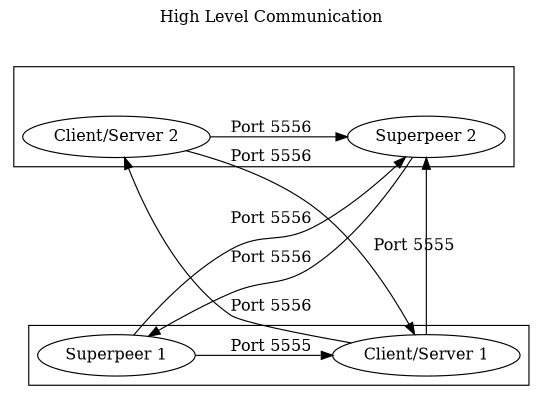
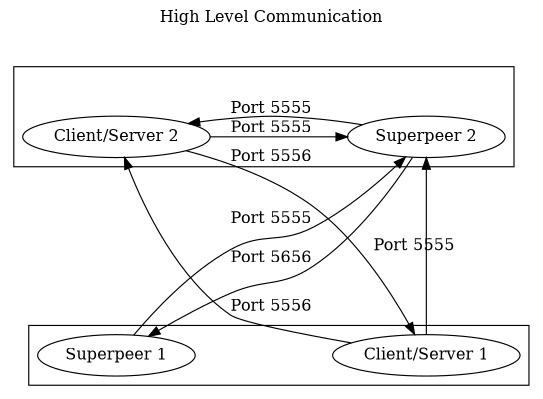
none -> (281, 116)
(271, 128) -> (271, 128)
(271, 219) -> (271, 219)
(271, 258) -> (271, 258)
(258, 355) -> none
